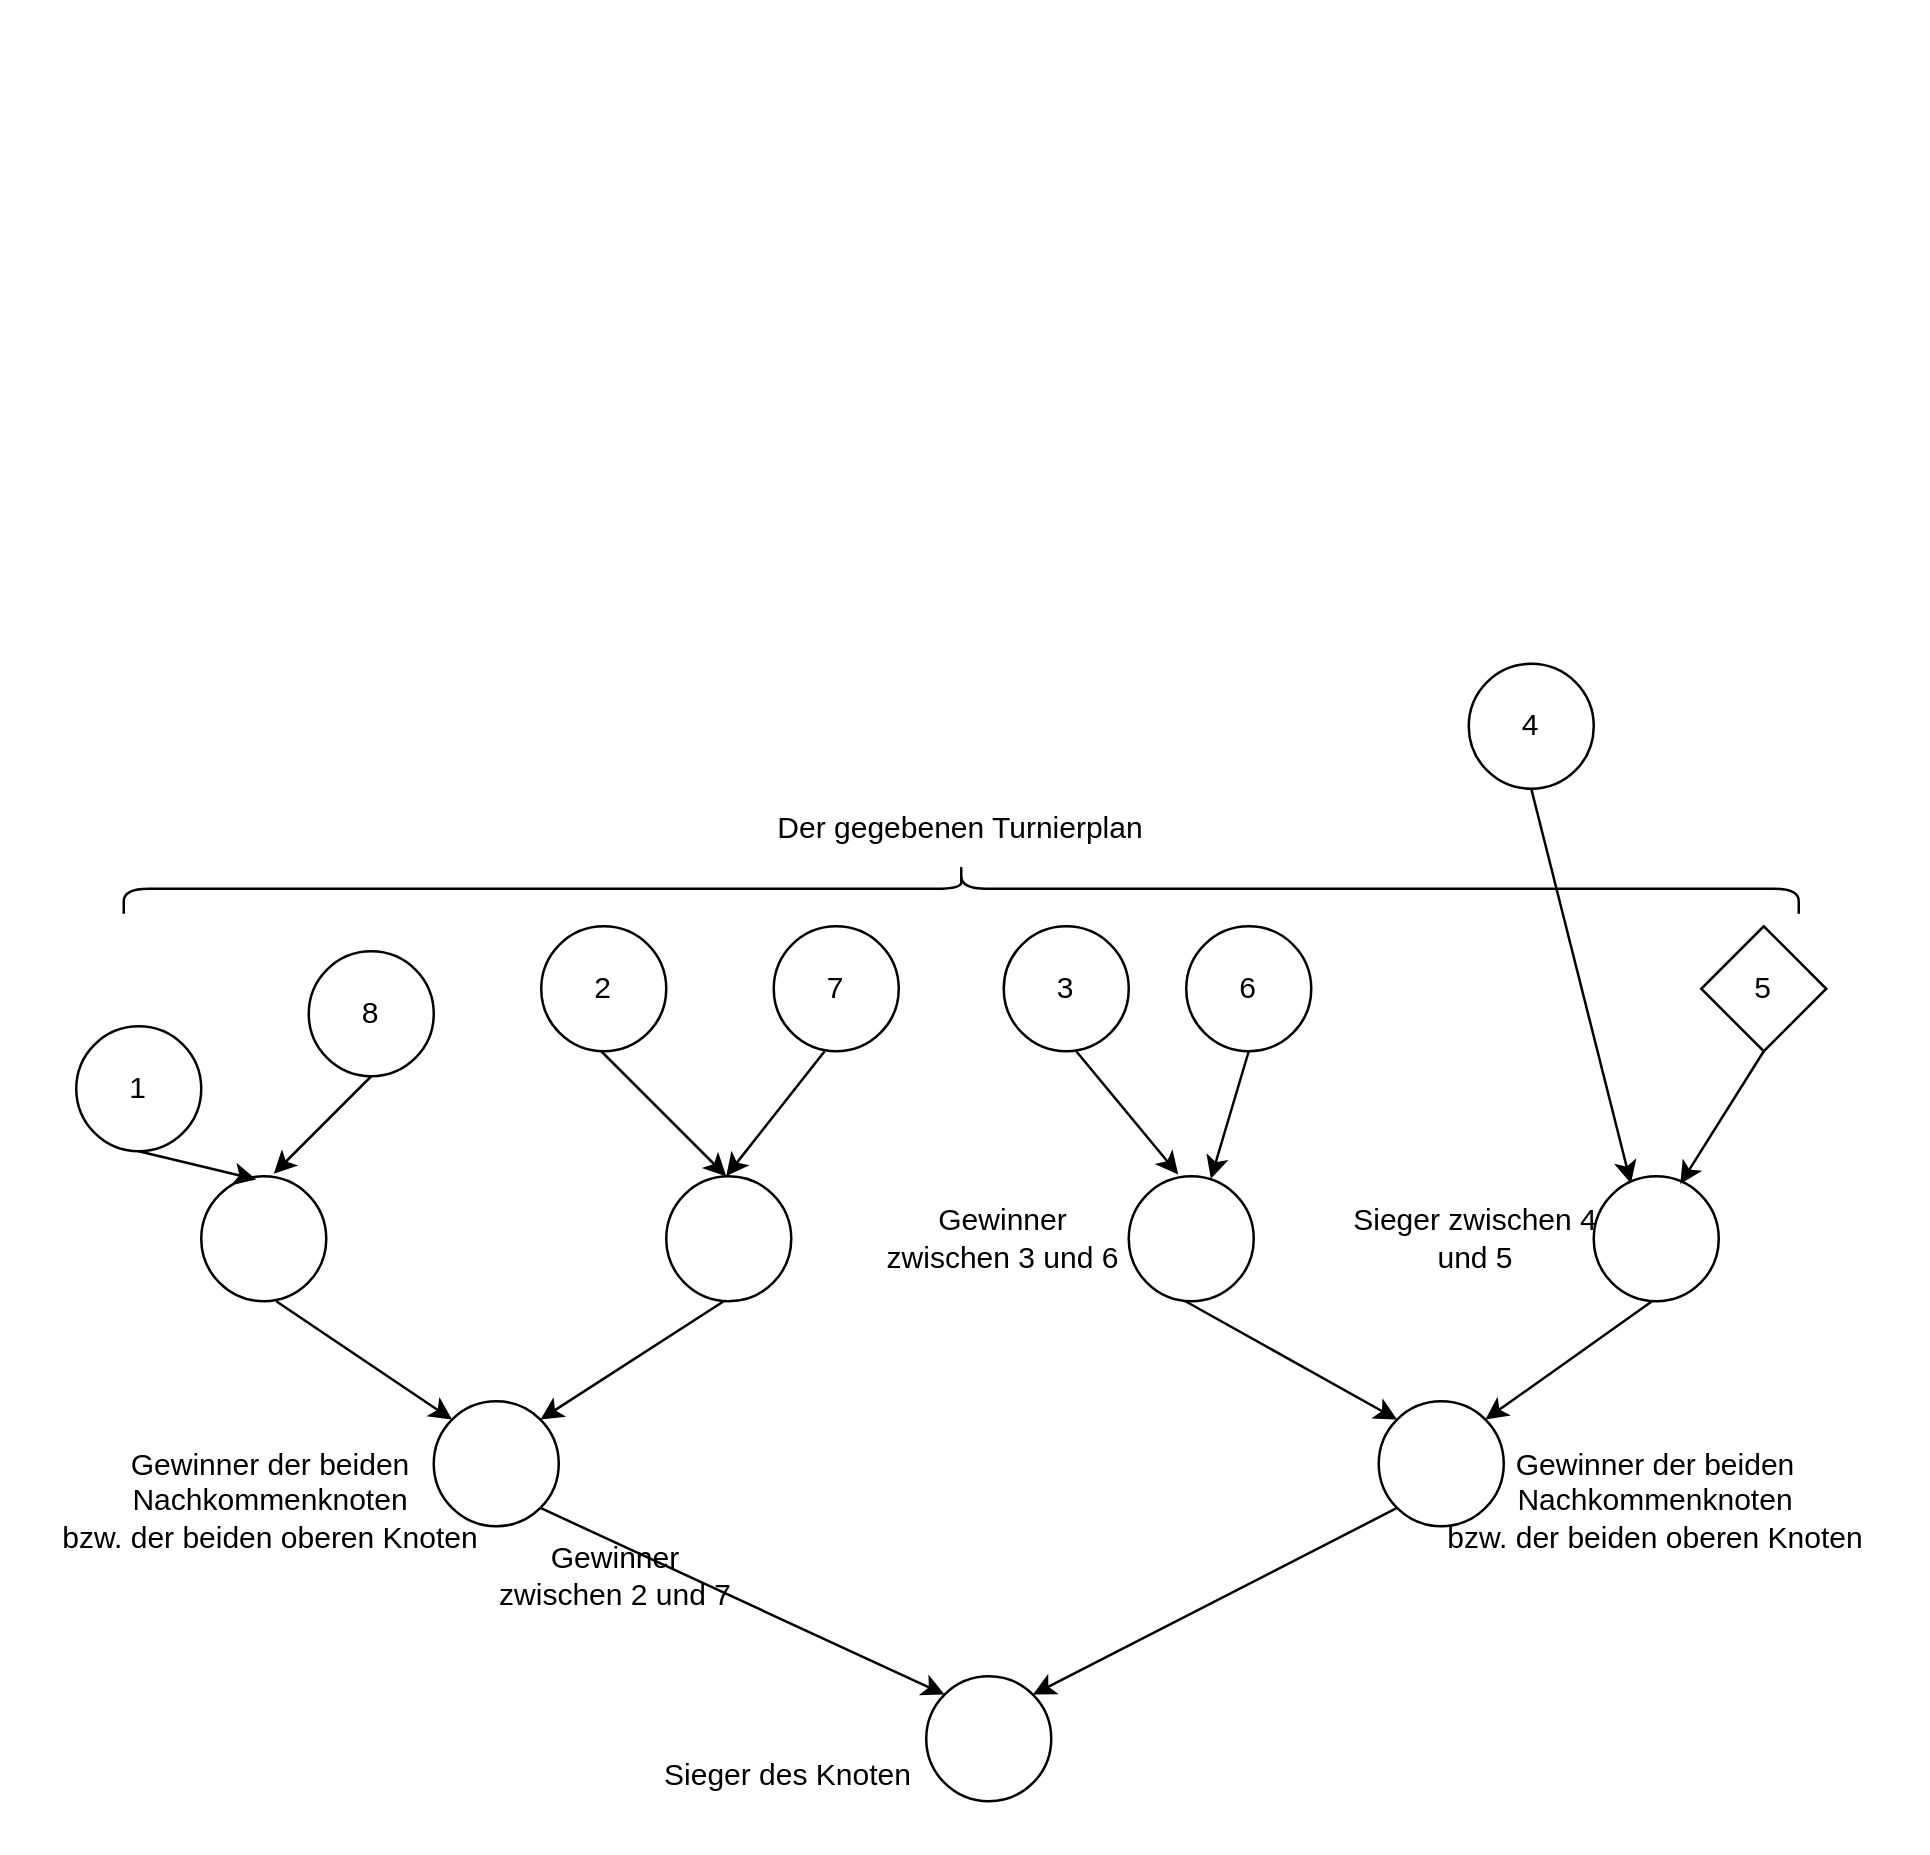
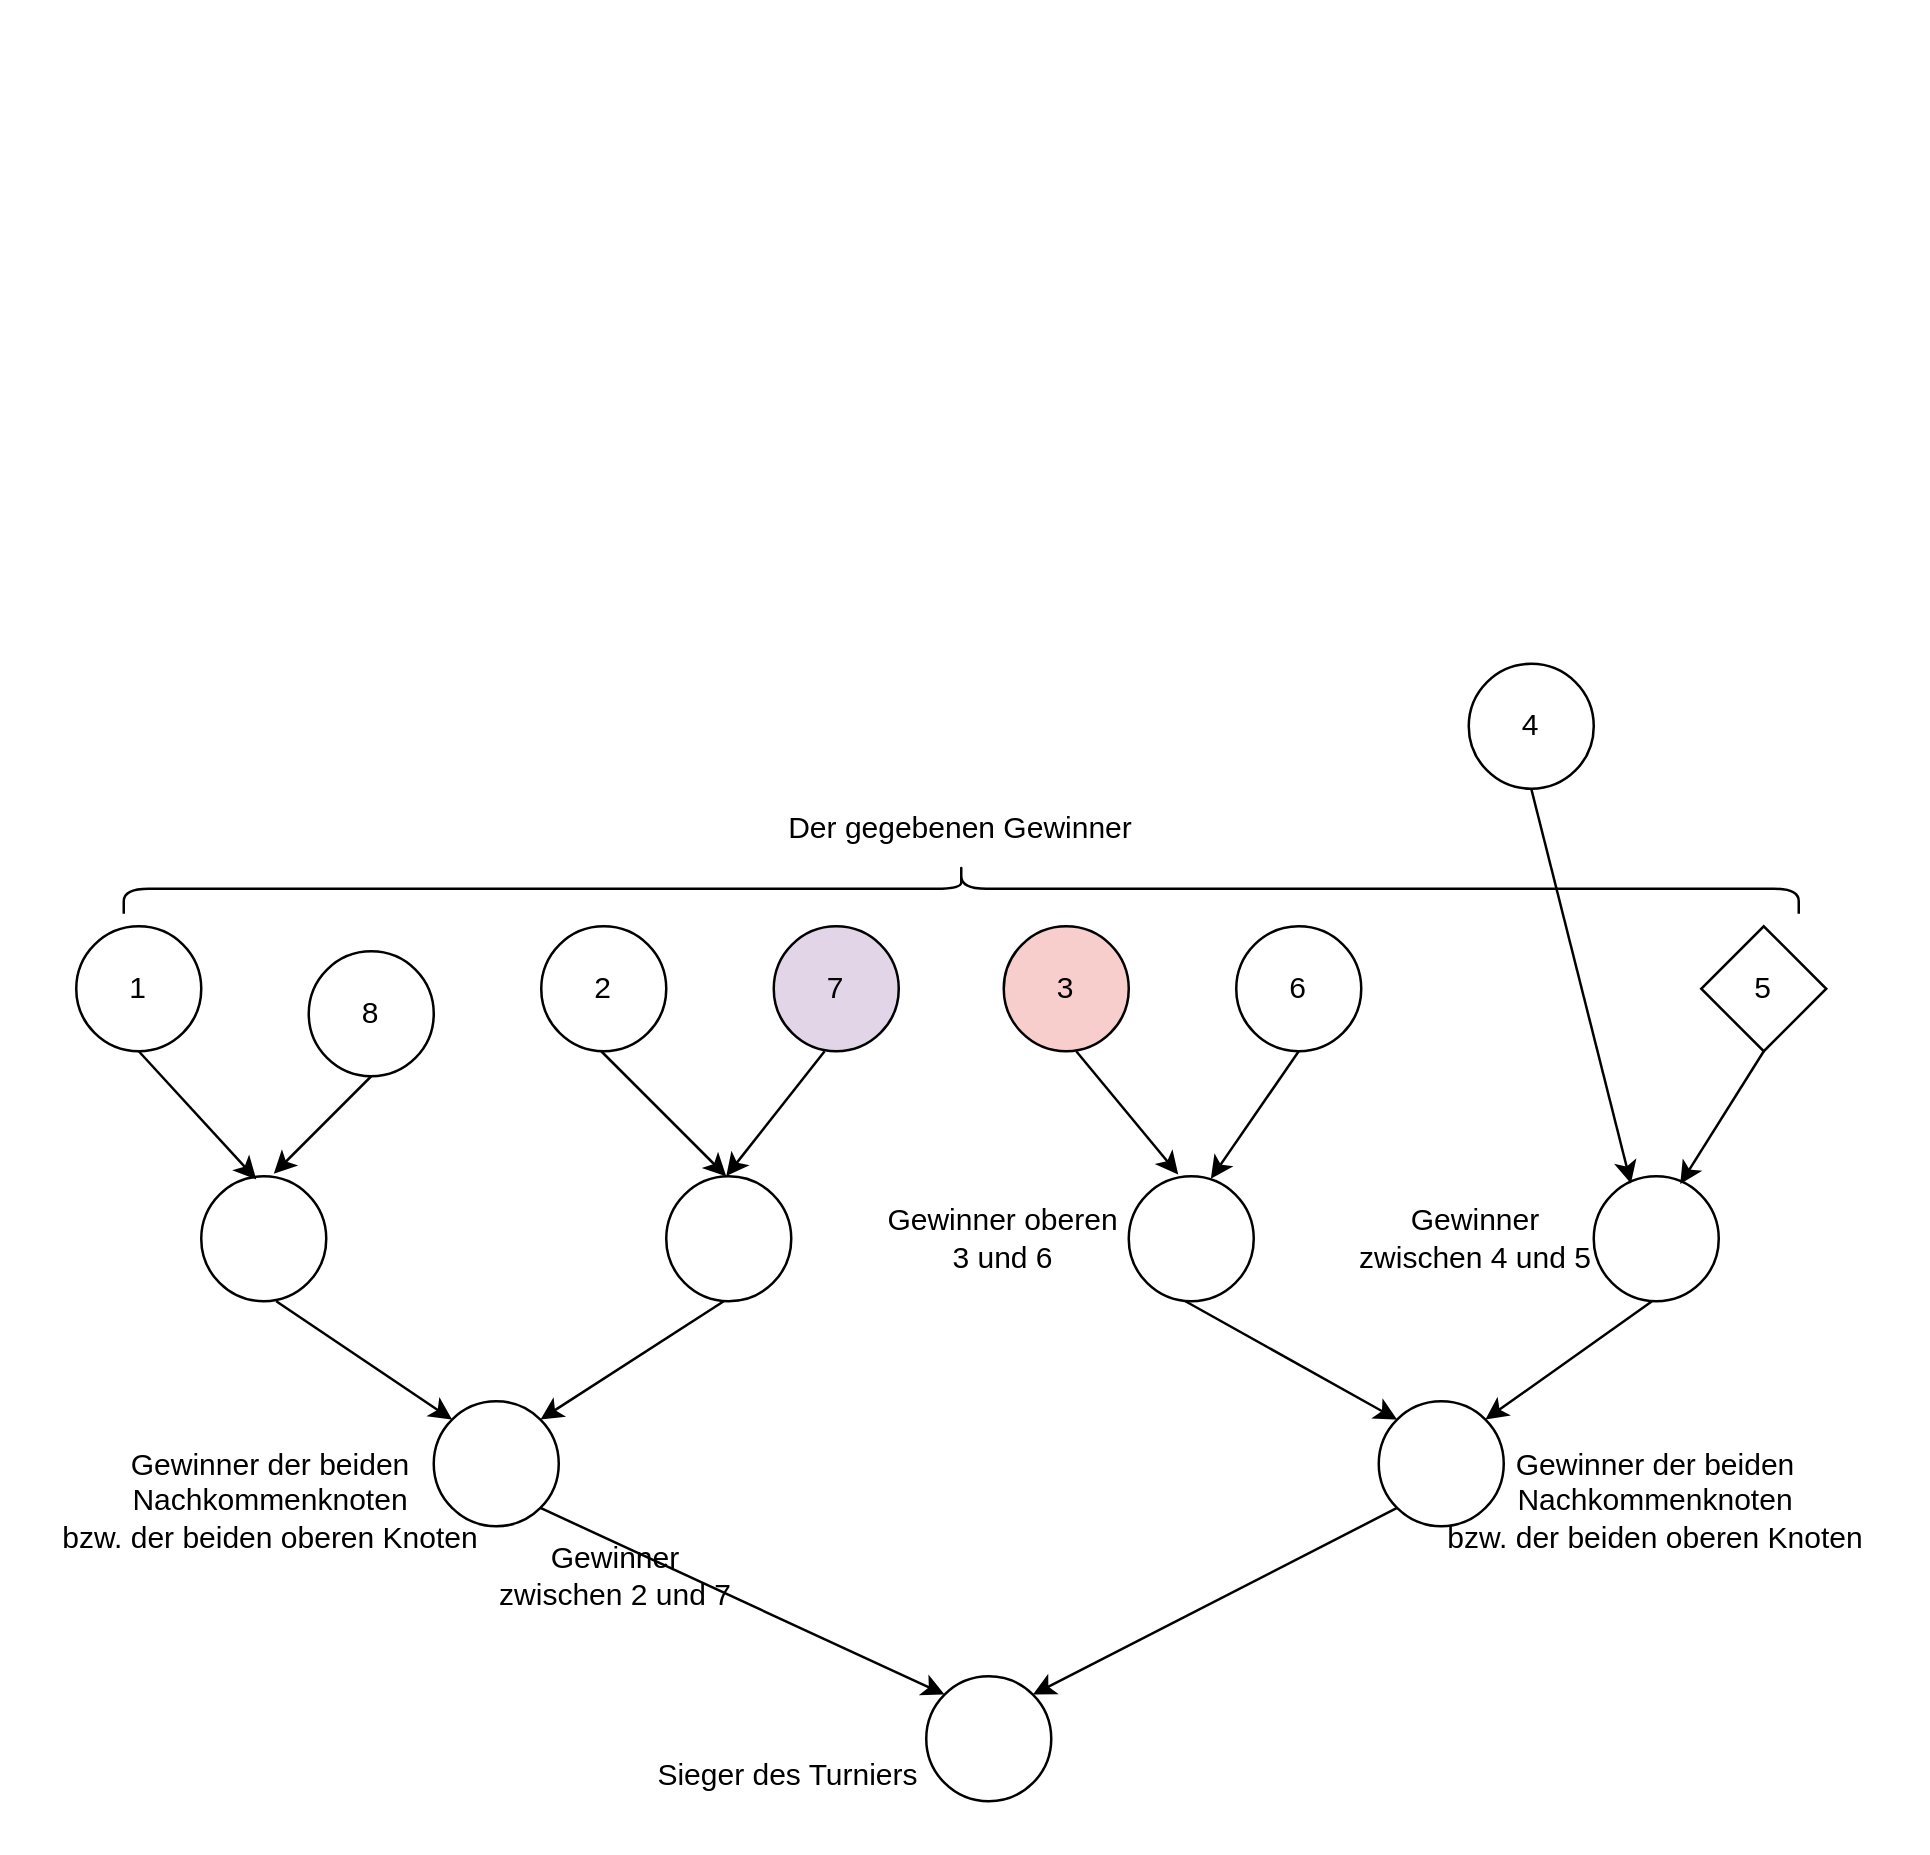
(960, 828) -> (960, 828)
(836, 989) -> (836, 989)
(1066, 989) -> (1066, 989)
(1249, 989) -> (1299, 989)
(139, 1089) -> (139, 989)
(1004, 1239) -> (1004, 1239)
(1476, 1239) -> (1476, 1239)
(789, 1776) -> (789, 1776)
